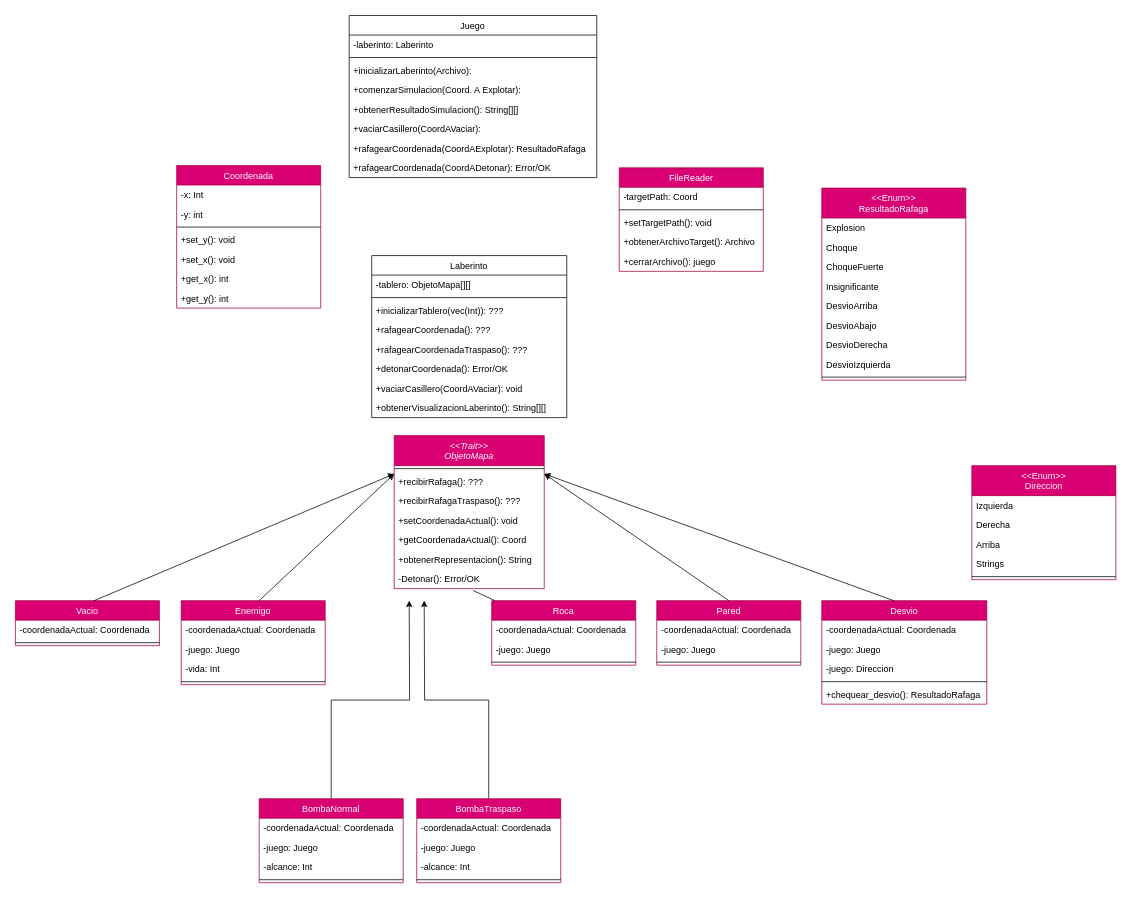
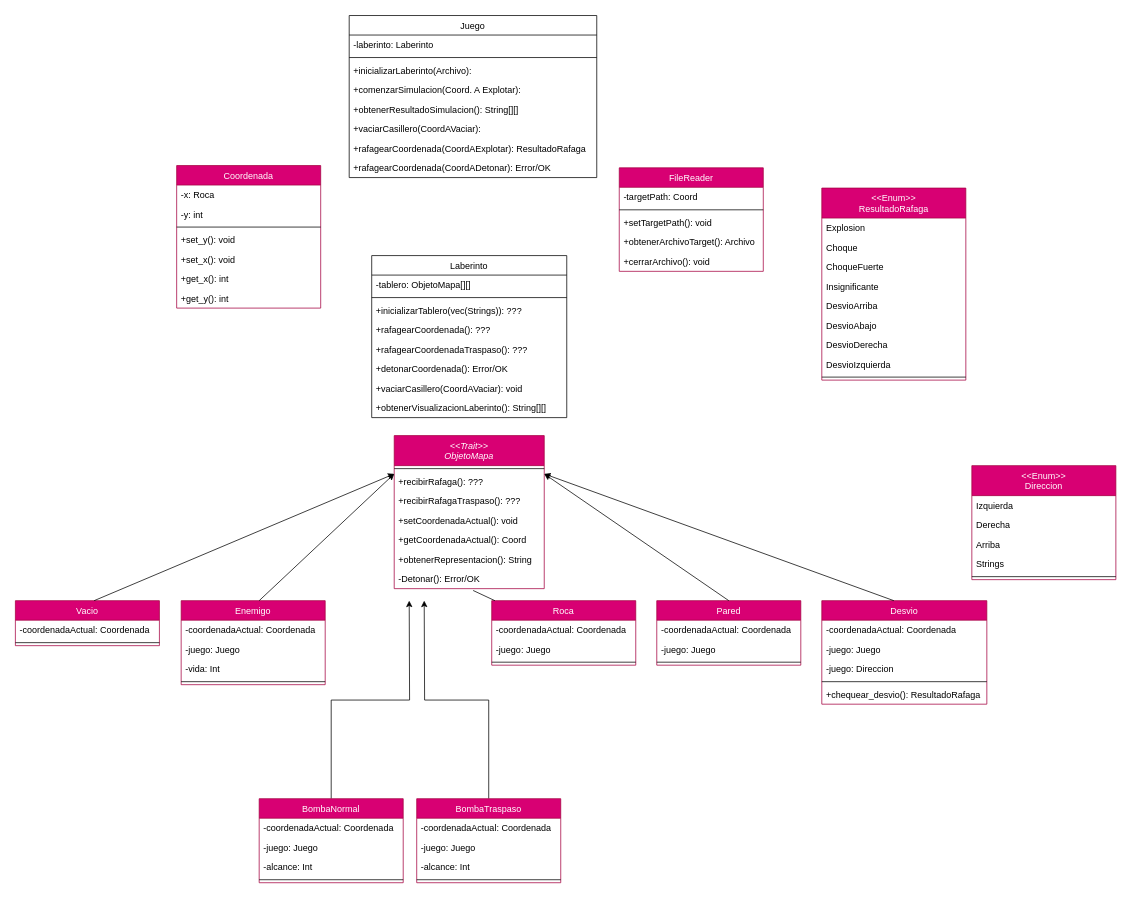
(196, 195) -> (199, 195)
(678, 262) -> (674, 262)
(452, 311) -> (461, 311)
